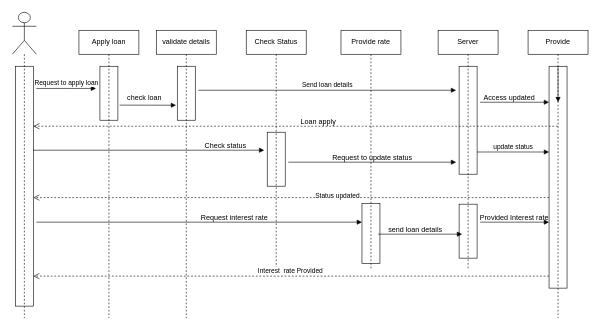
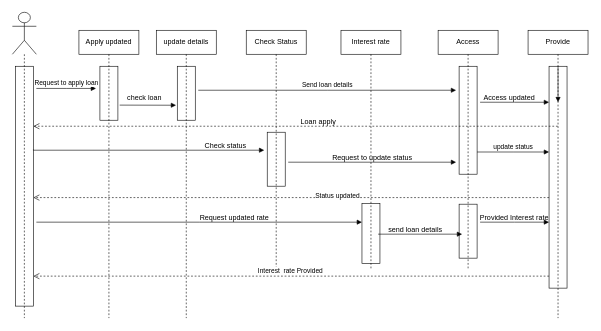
(109, 42) -> (109, 42)
(186, 42) -> (186, 42)
(371, 42) -> (371, 42)
(468, 42) -> (468, 42)
(205, 218) -> (205, 218)
